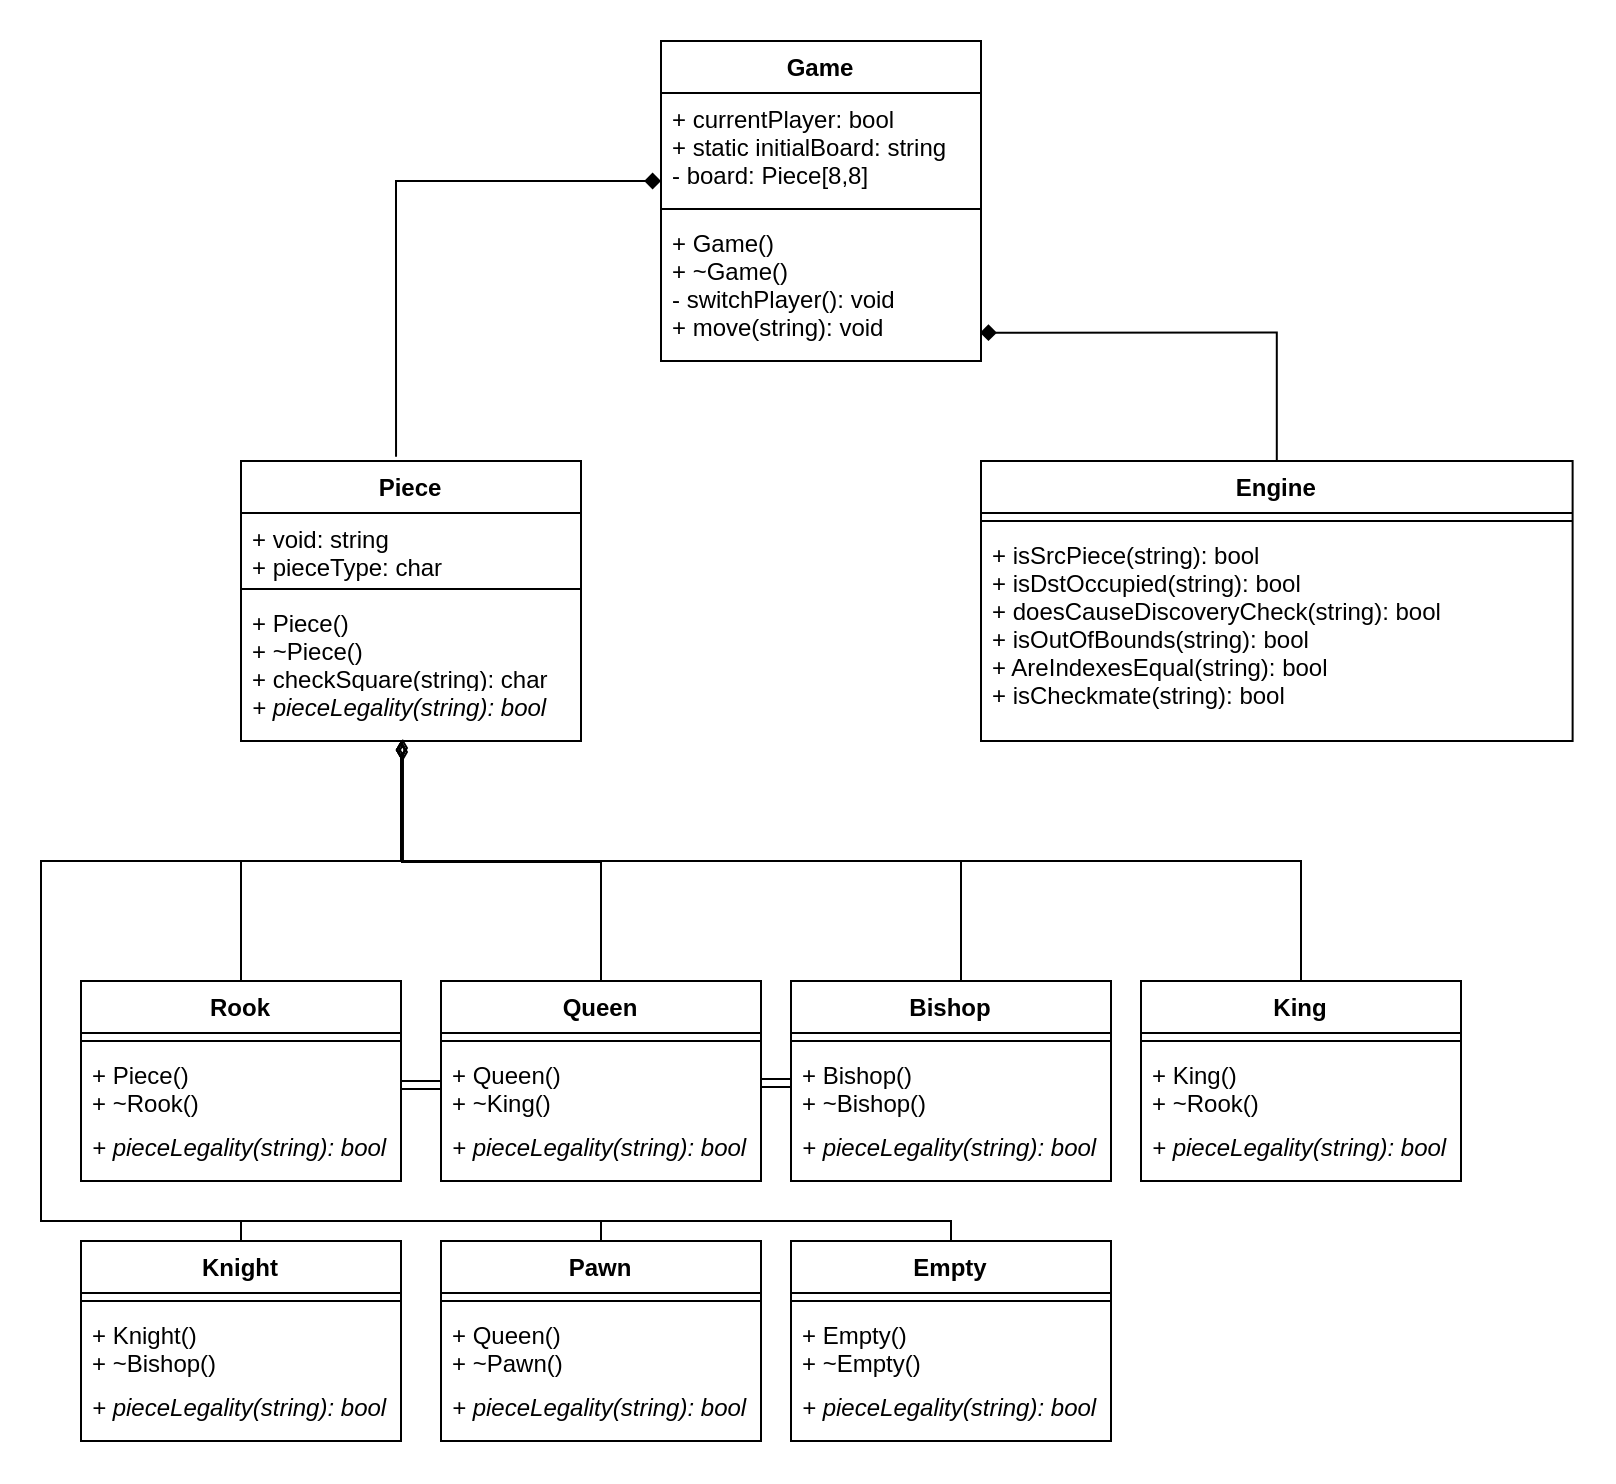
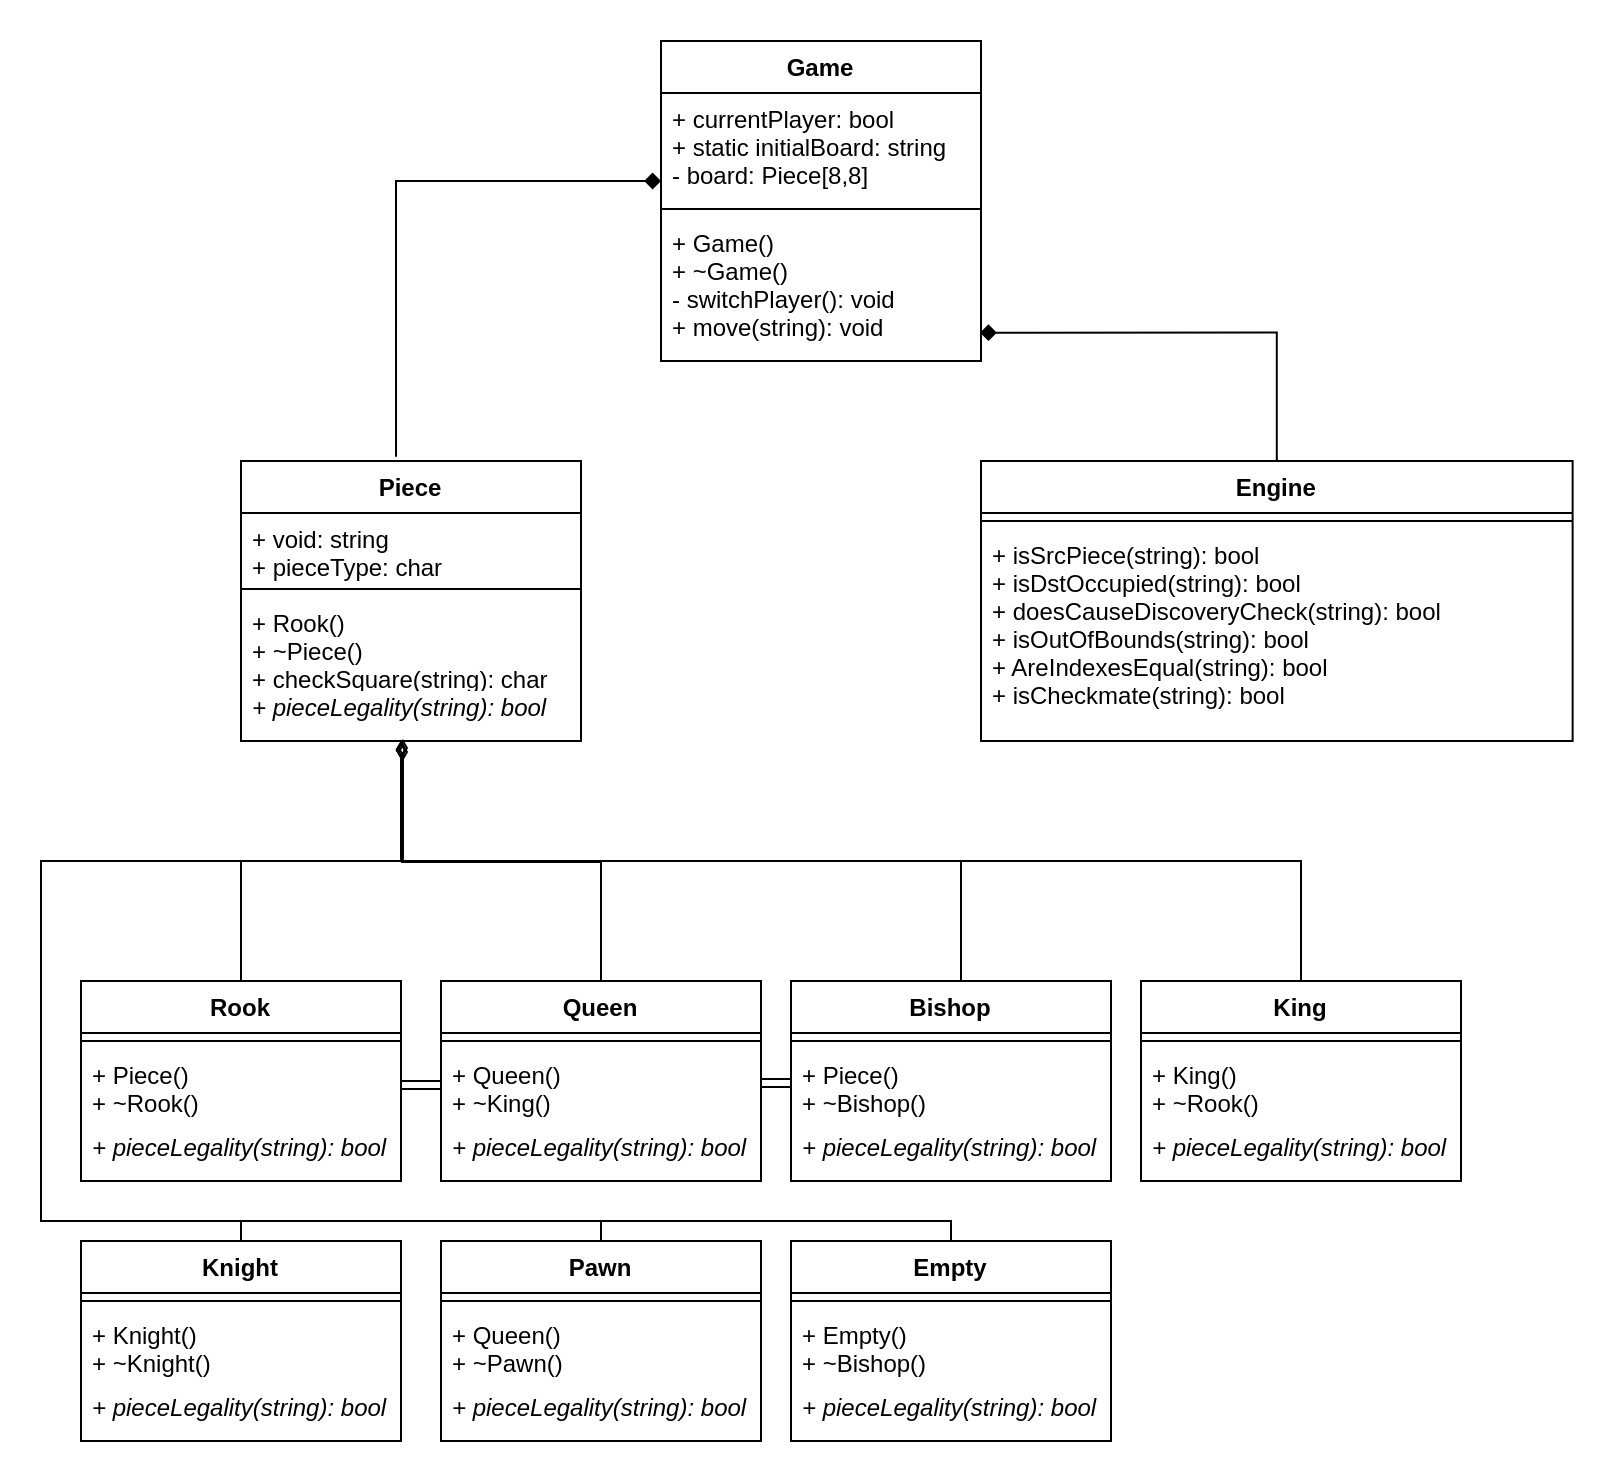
(306, 624) -> (303, 624)
(863, 1076) -> (856, 1076)
(153, 1336) -> (153, 1336)
(859, 1336) -> (859, 1336)
